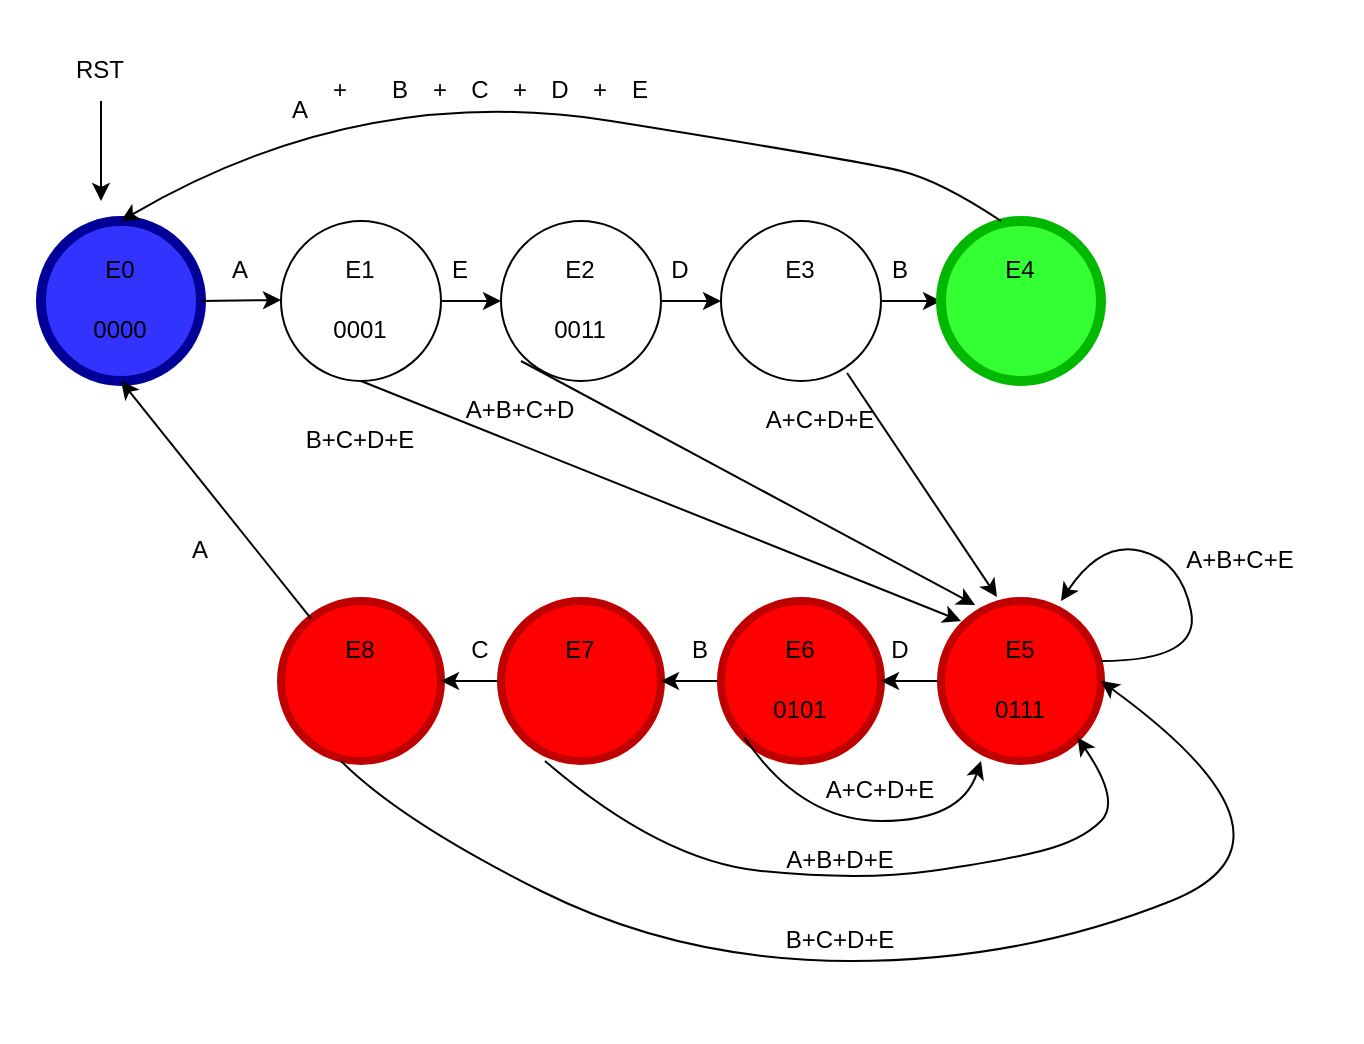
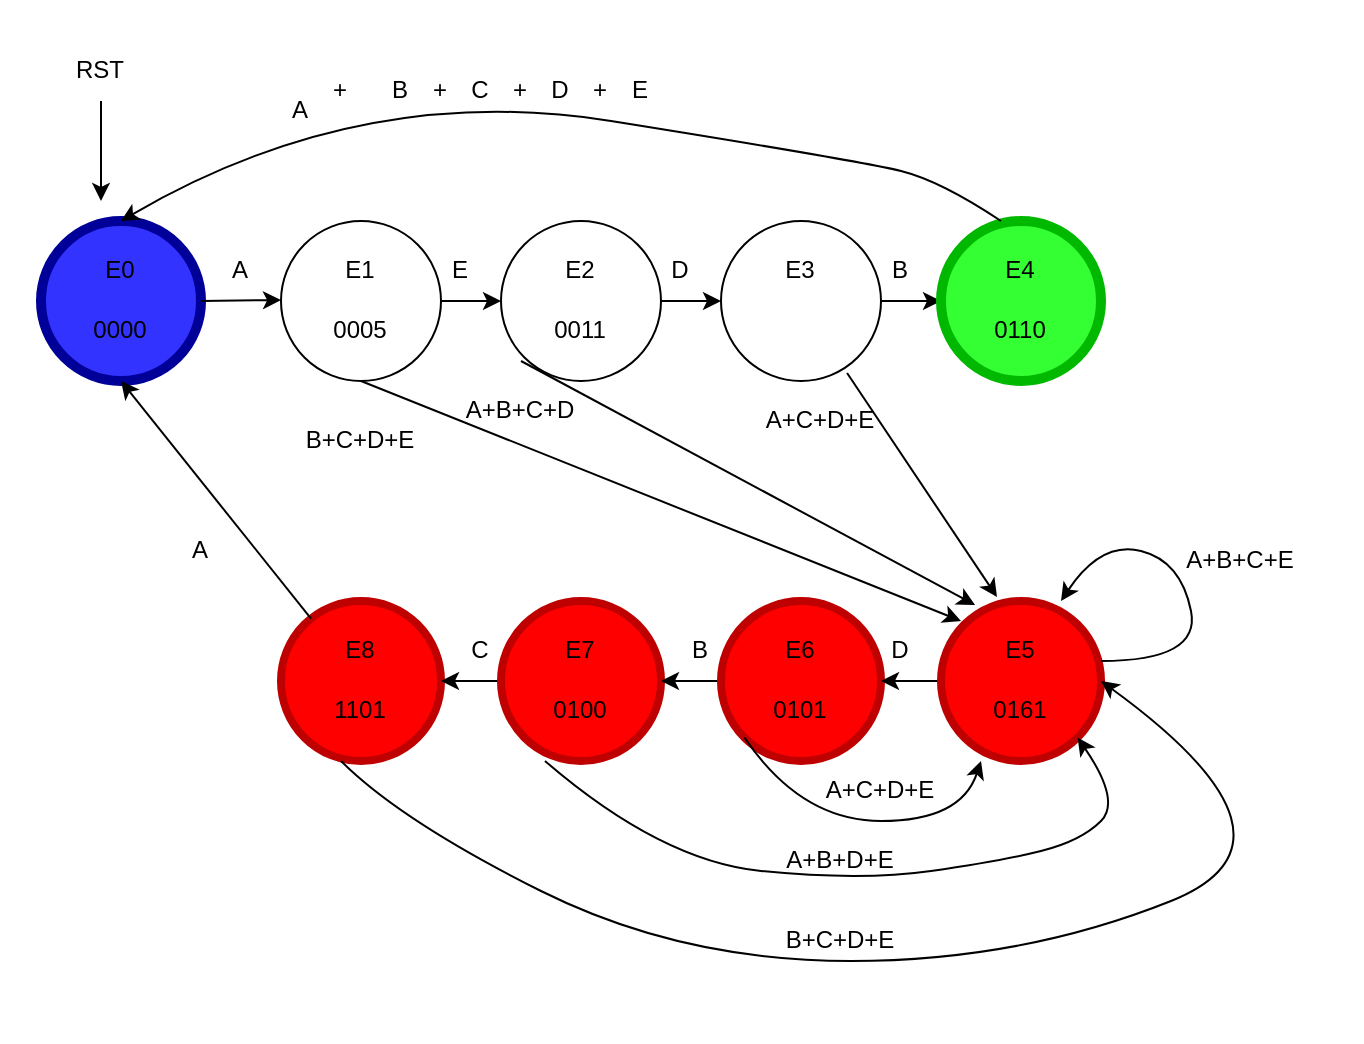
(361, 331) -> (361, 331)
none -> (1021, 331)
none -> (361, 711)
none -> (581, 711)
(1021, 711) -> (1021, 711)
